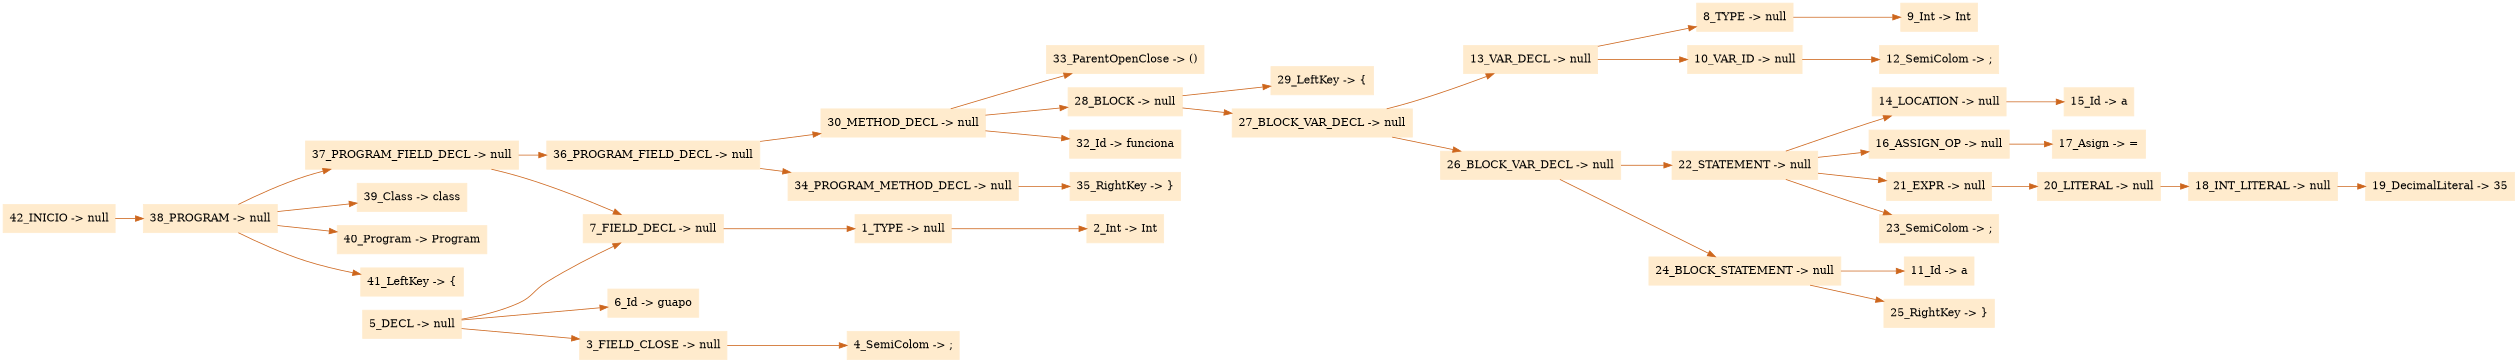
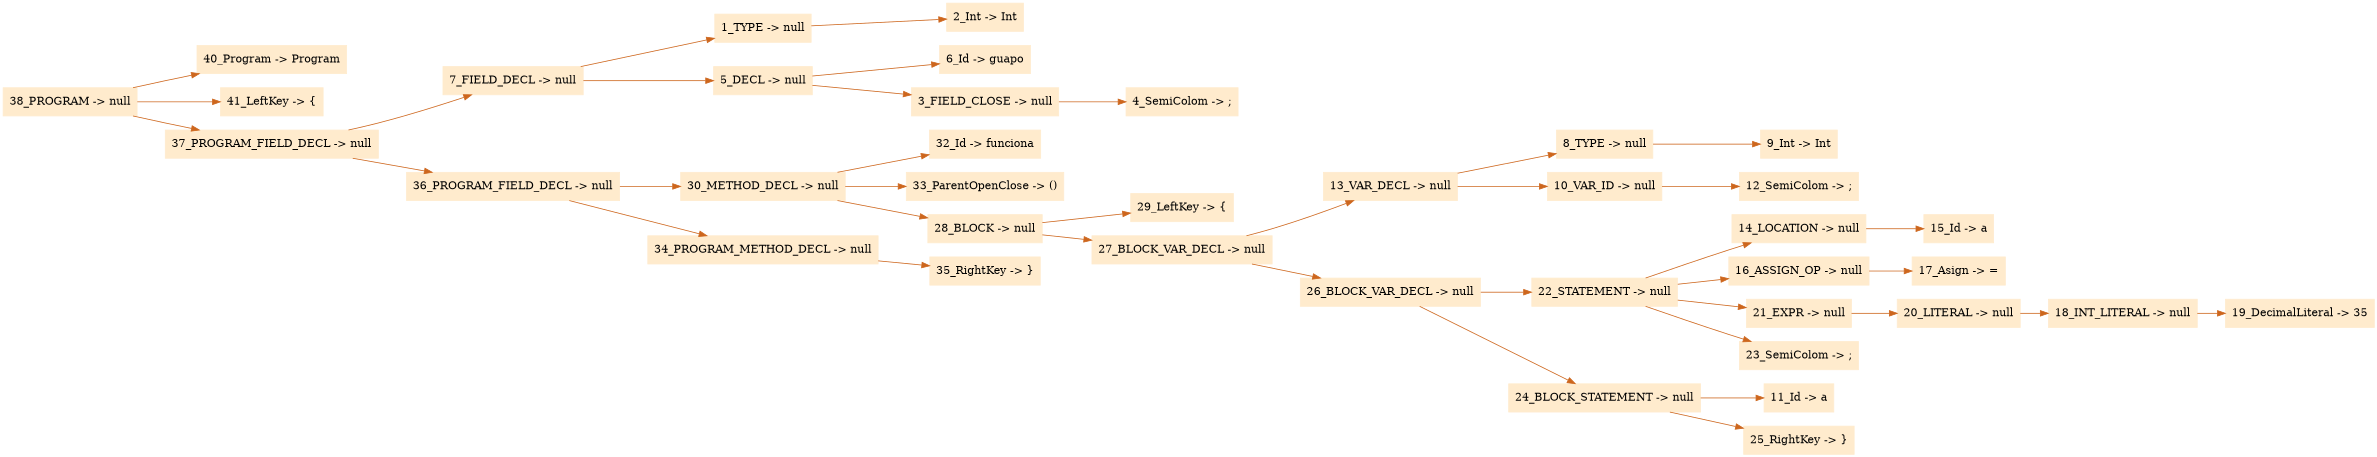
(412, 197) -> none
(59, 219) -> none
(539, 288) -> (644, 81)
